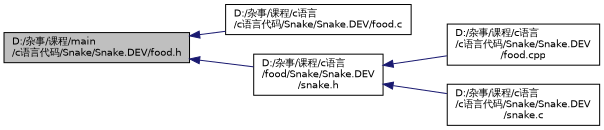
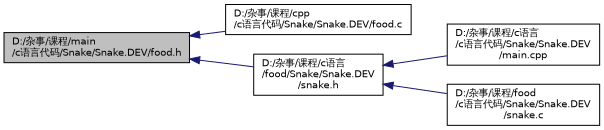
(318, 20) -> (318, 20)
(523, 45) -> (523, 45)
(523, 105) -> (523, 105)
